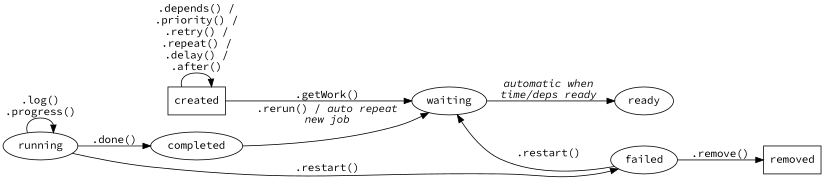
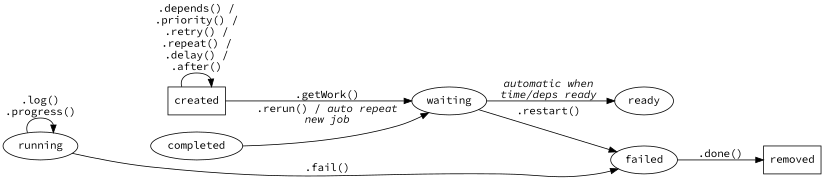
(110, 146) -> none
(720, 154) -> (720, 154)
(327, 168) -> (327, 168)
(530, 168) -> (544, 130)
